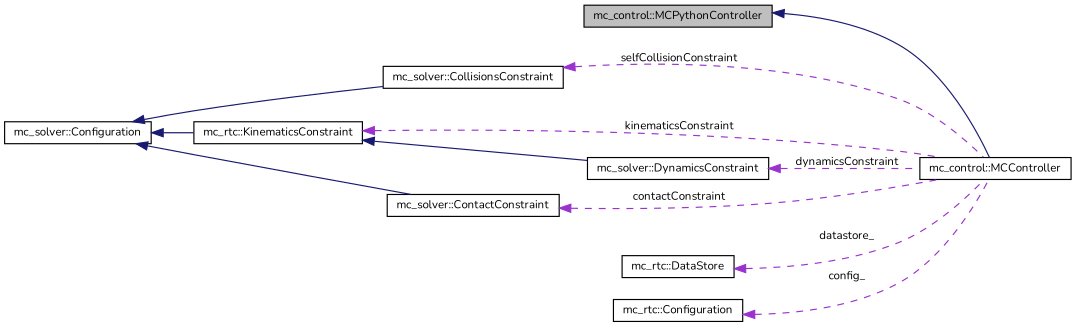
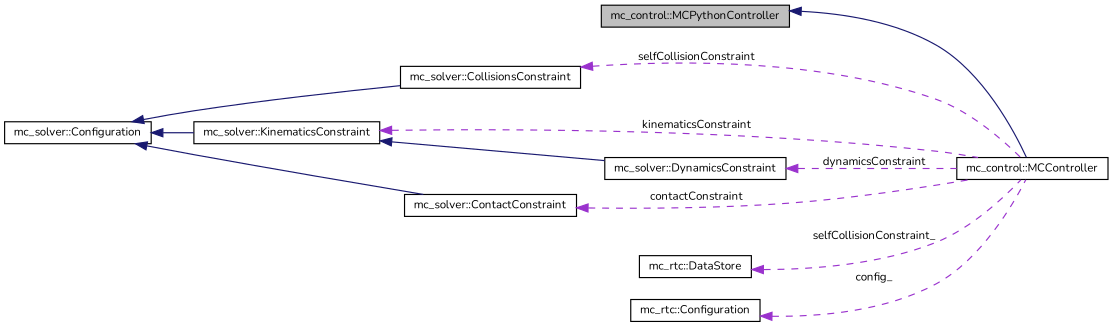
(278, 133) -> (287, 133)
(846, 236) -> (873, 236)
